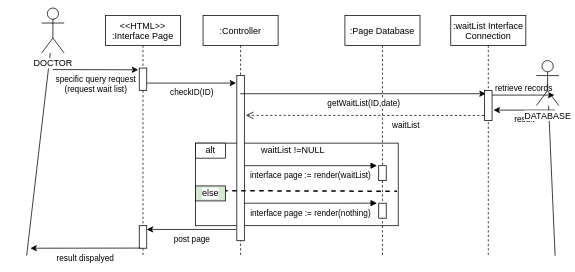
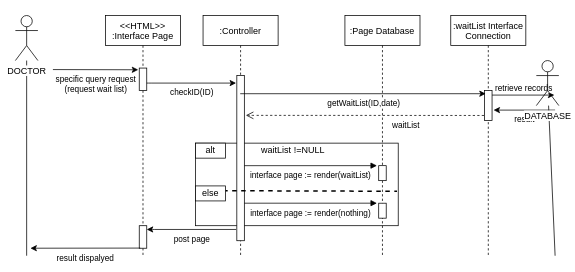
(53, 30) -> (27, 38)
(210, 193) -> (210, 193)
